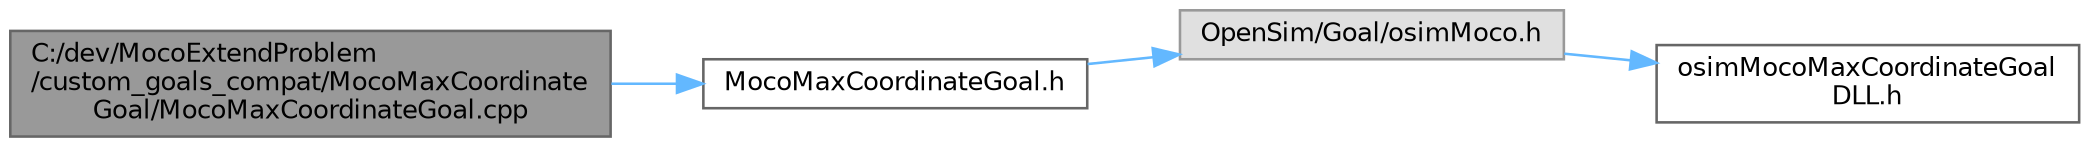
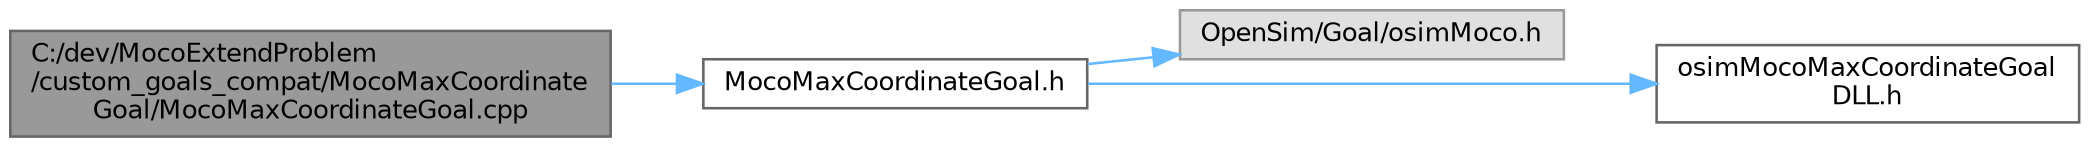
(1597, 57) -> (1359, 84)
